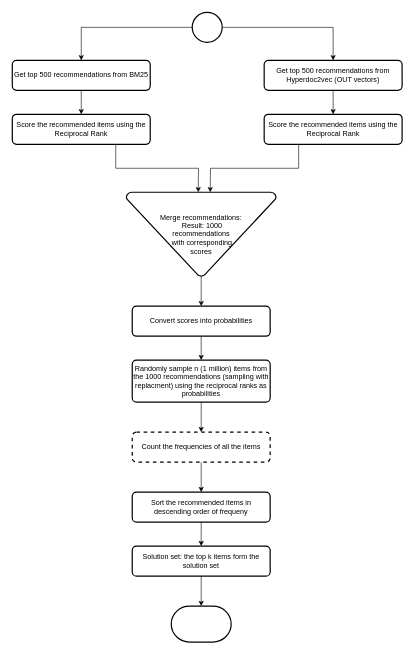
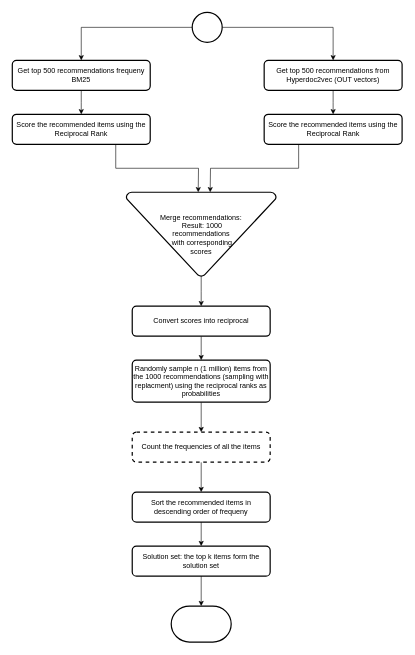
(81, 75) -> (81, 75)
(201, 321) -> (201, 321)
